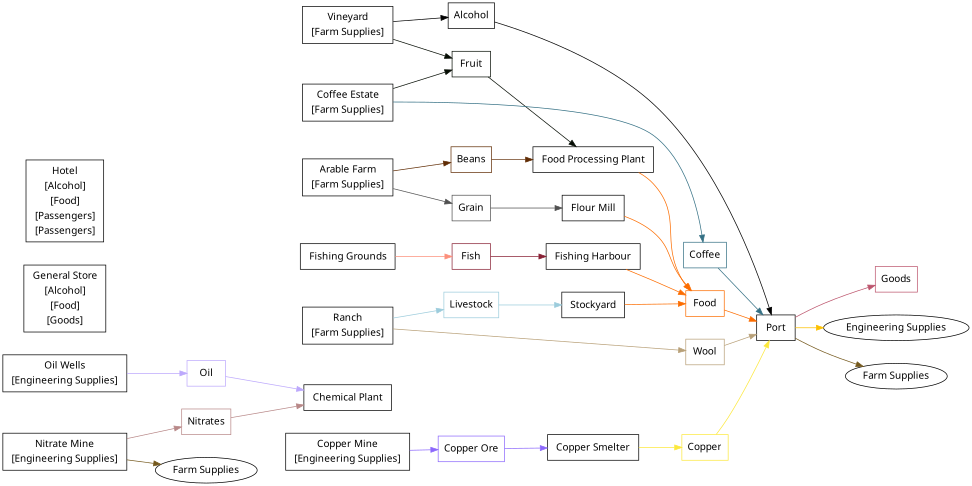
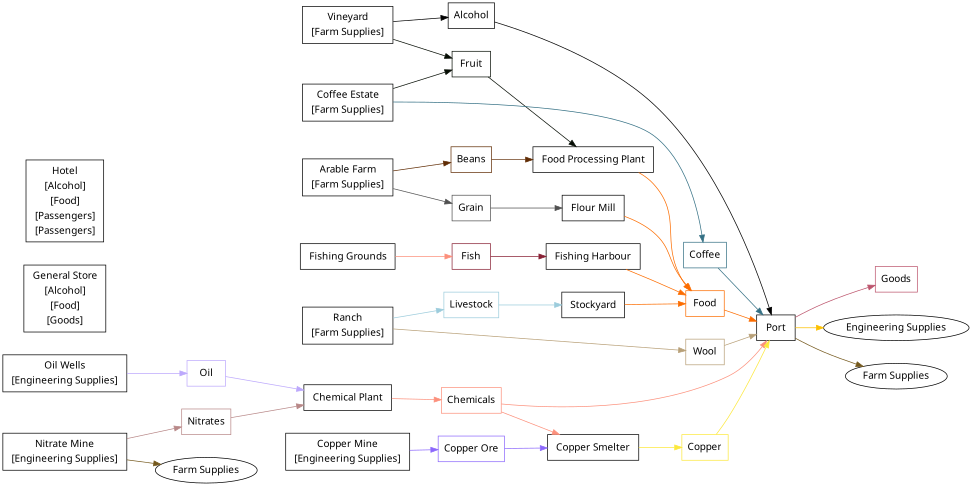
none -> (471, 400)
